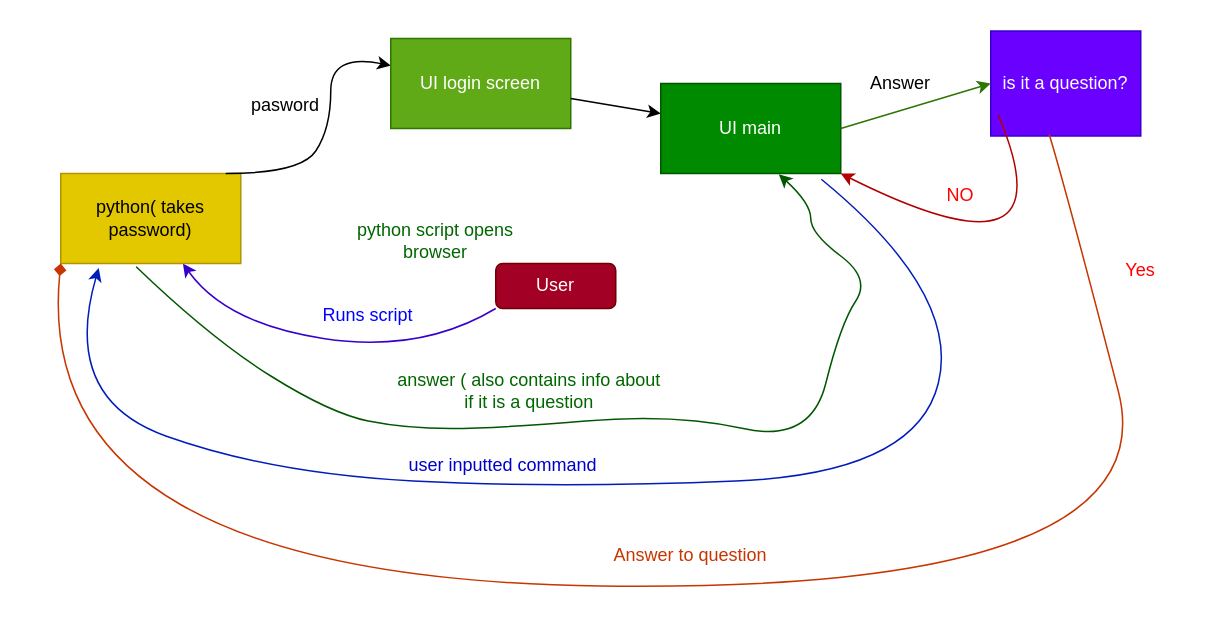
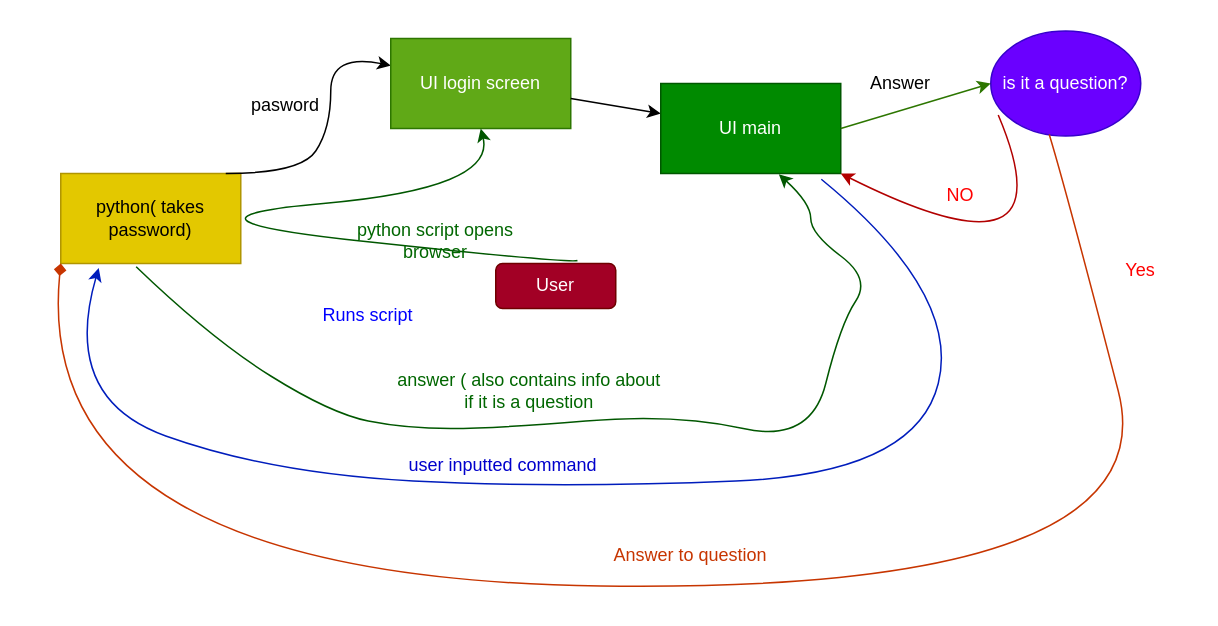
(1066, 83) -> (1066, 83)
none -> (279, 230)
(335, 340) -> none
